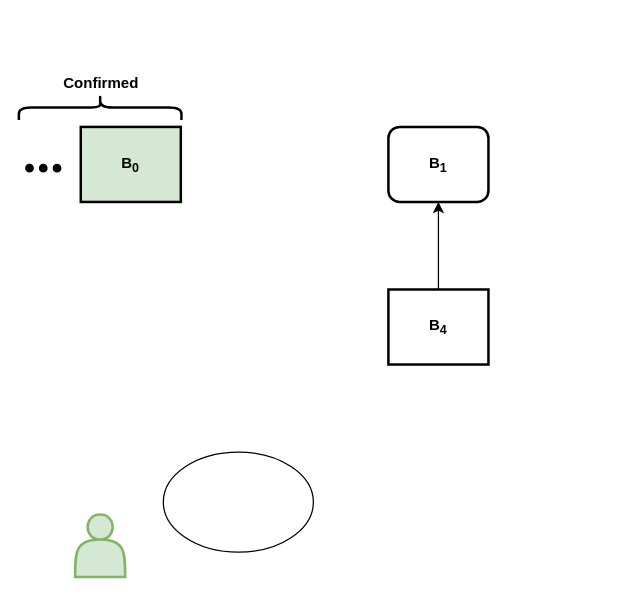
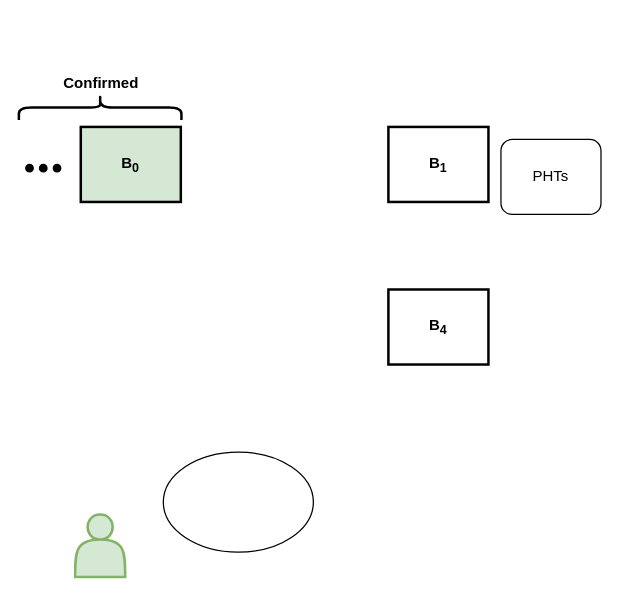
(438, 164) -> (438, 164)
none -> (551, 177)
(438, 250) -> none
